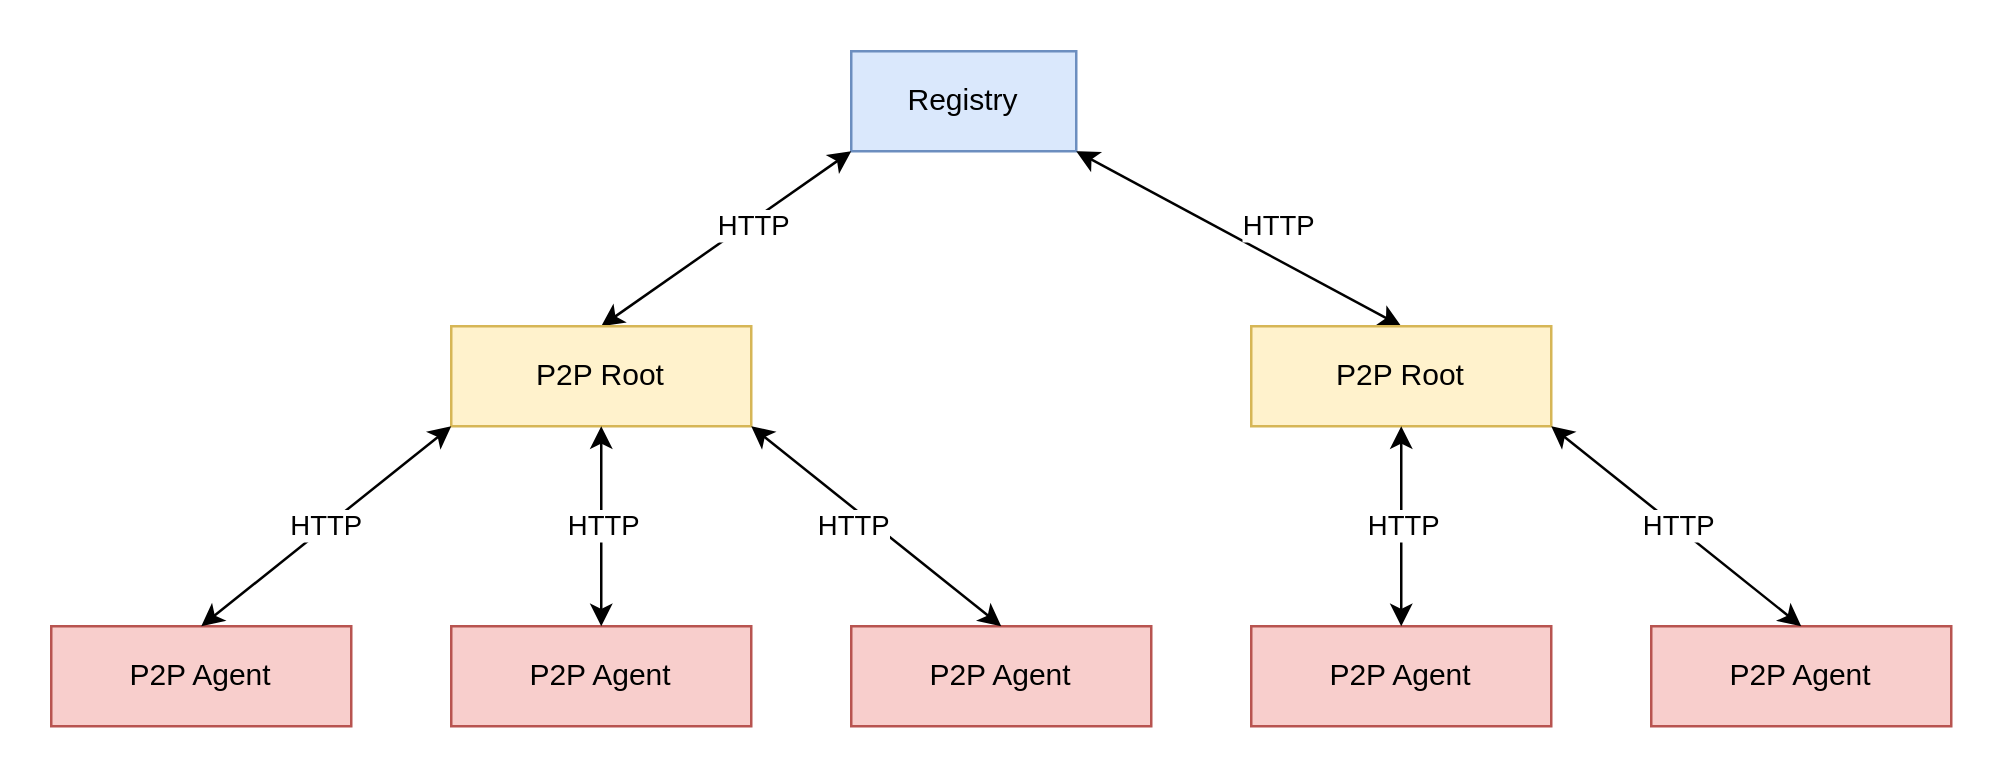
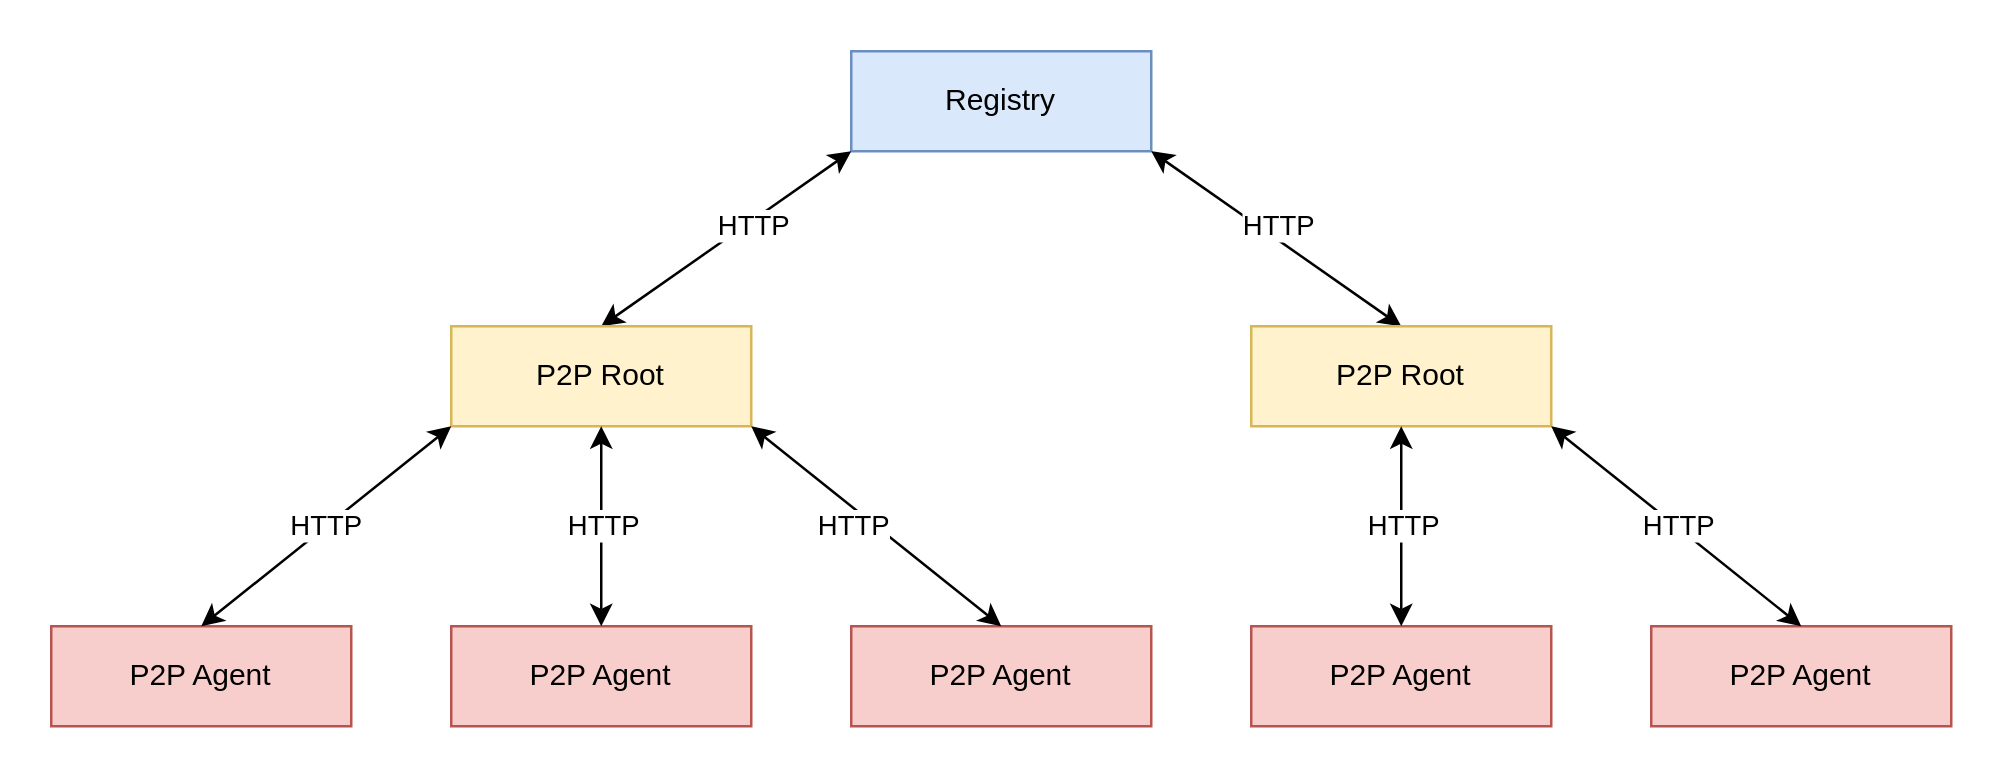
(964, 101) -> (1001, 101)
